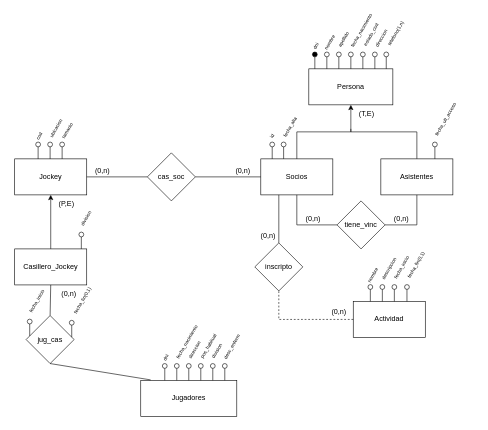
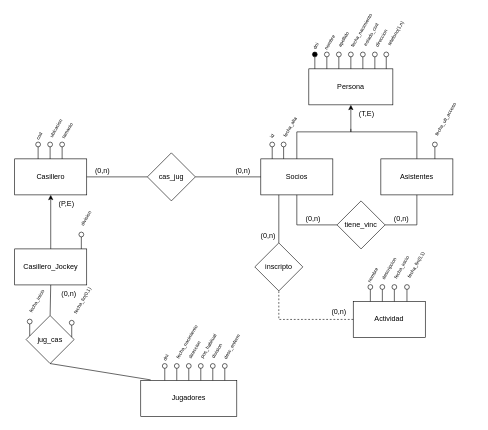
(51, 177) -> (51, 177)
(171, 177) -> (171, 177)
